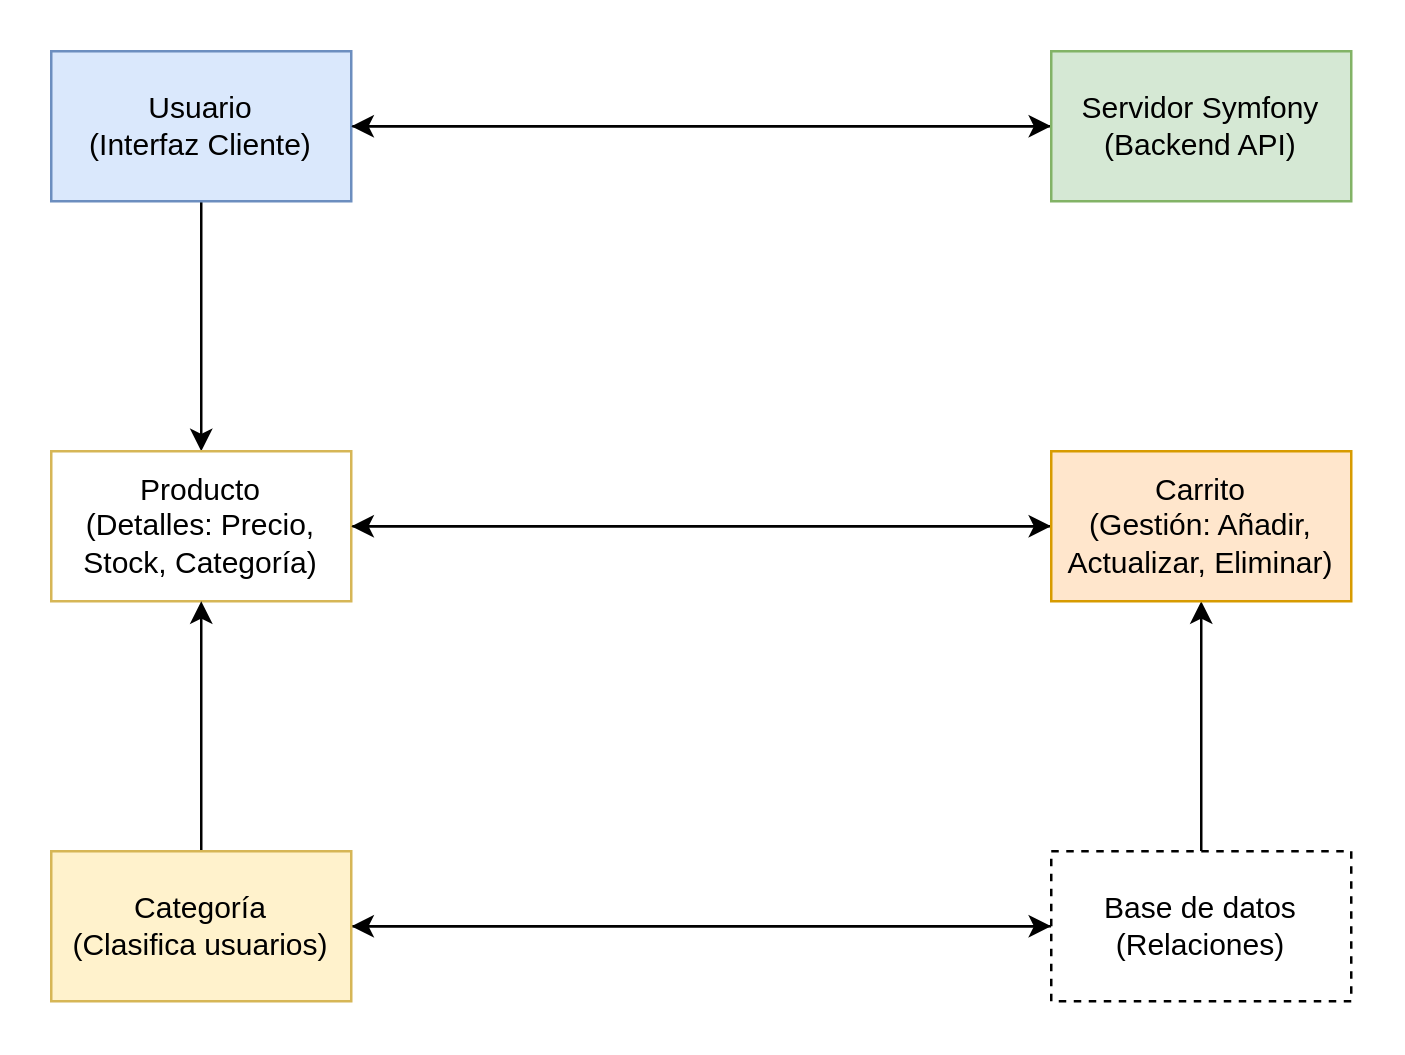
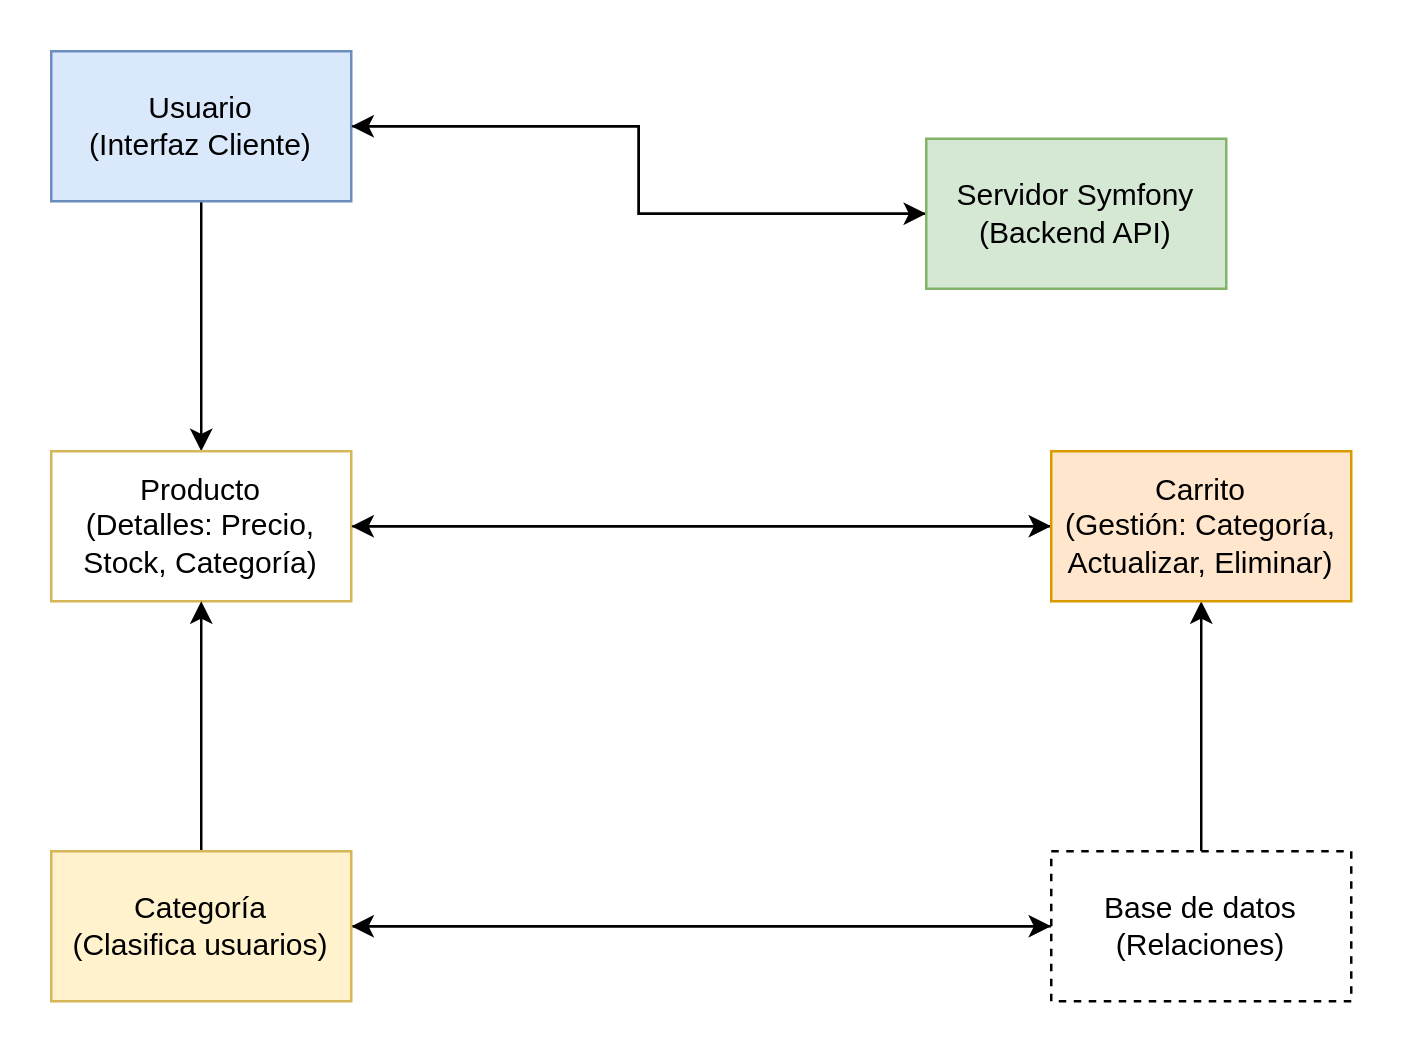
(1201, 126) -> (1076, 214)
(1201, 526) -> (1201, 526)
